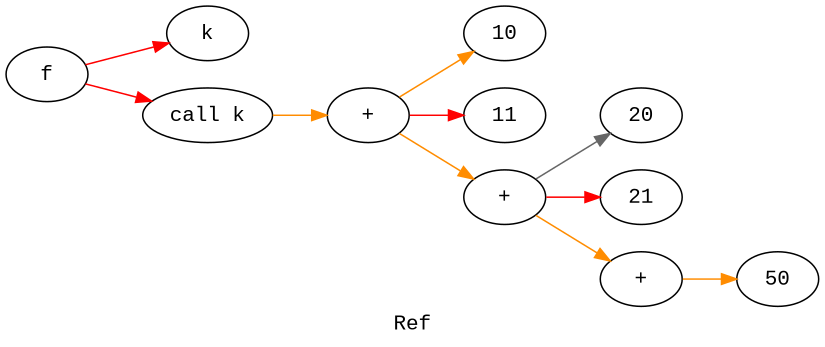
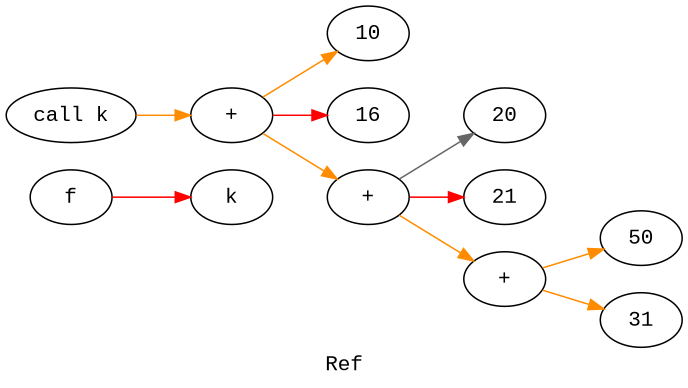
(111, 91) -> none
(505, 115) -> (368, 115)
none -> (641, 320)
